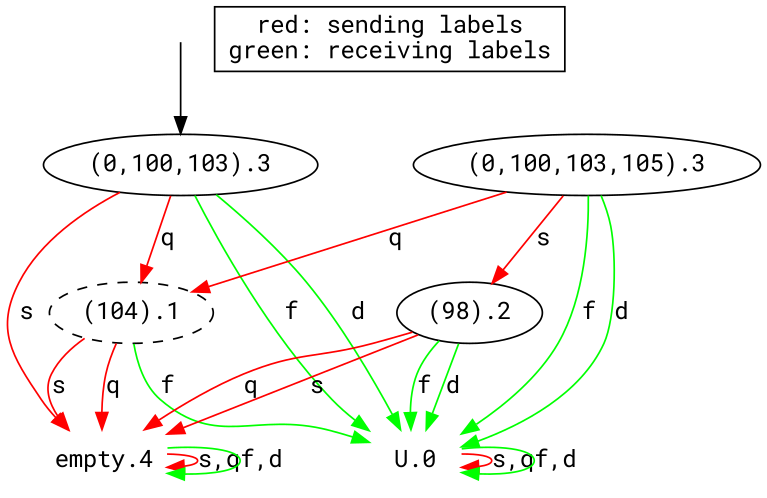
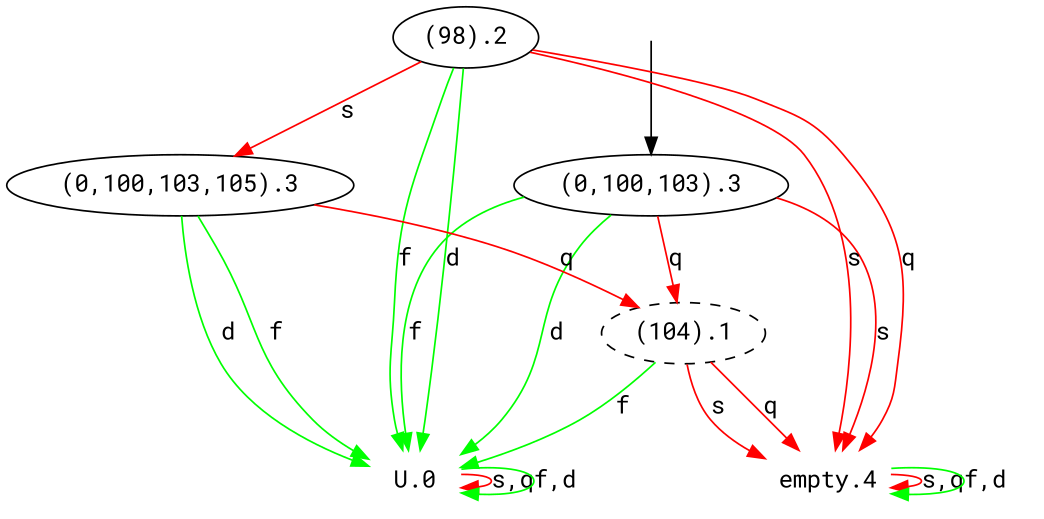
(390, 39) -> none
(533, 233) -> (336, 105)
